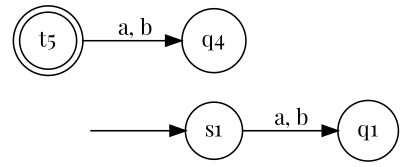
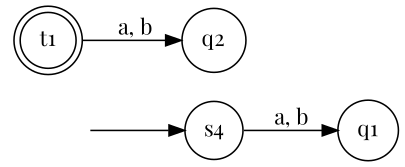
(48, 41) -> (48, 40)
(214, 41) -> (214, 40)
(214, 131) -> (214, 130)
